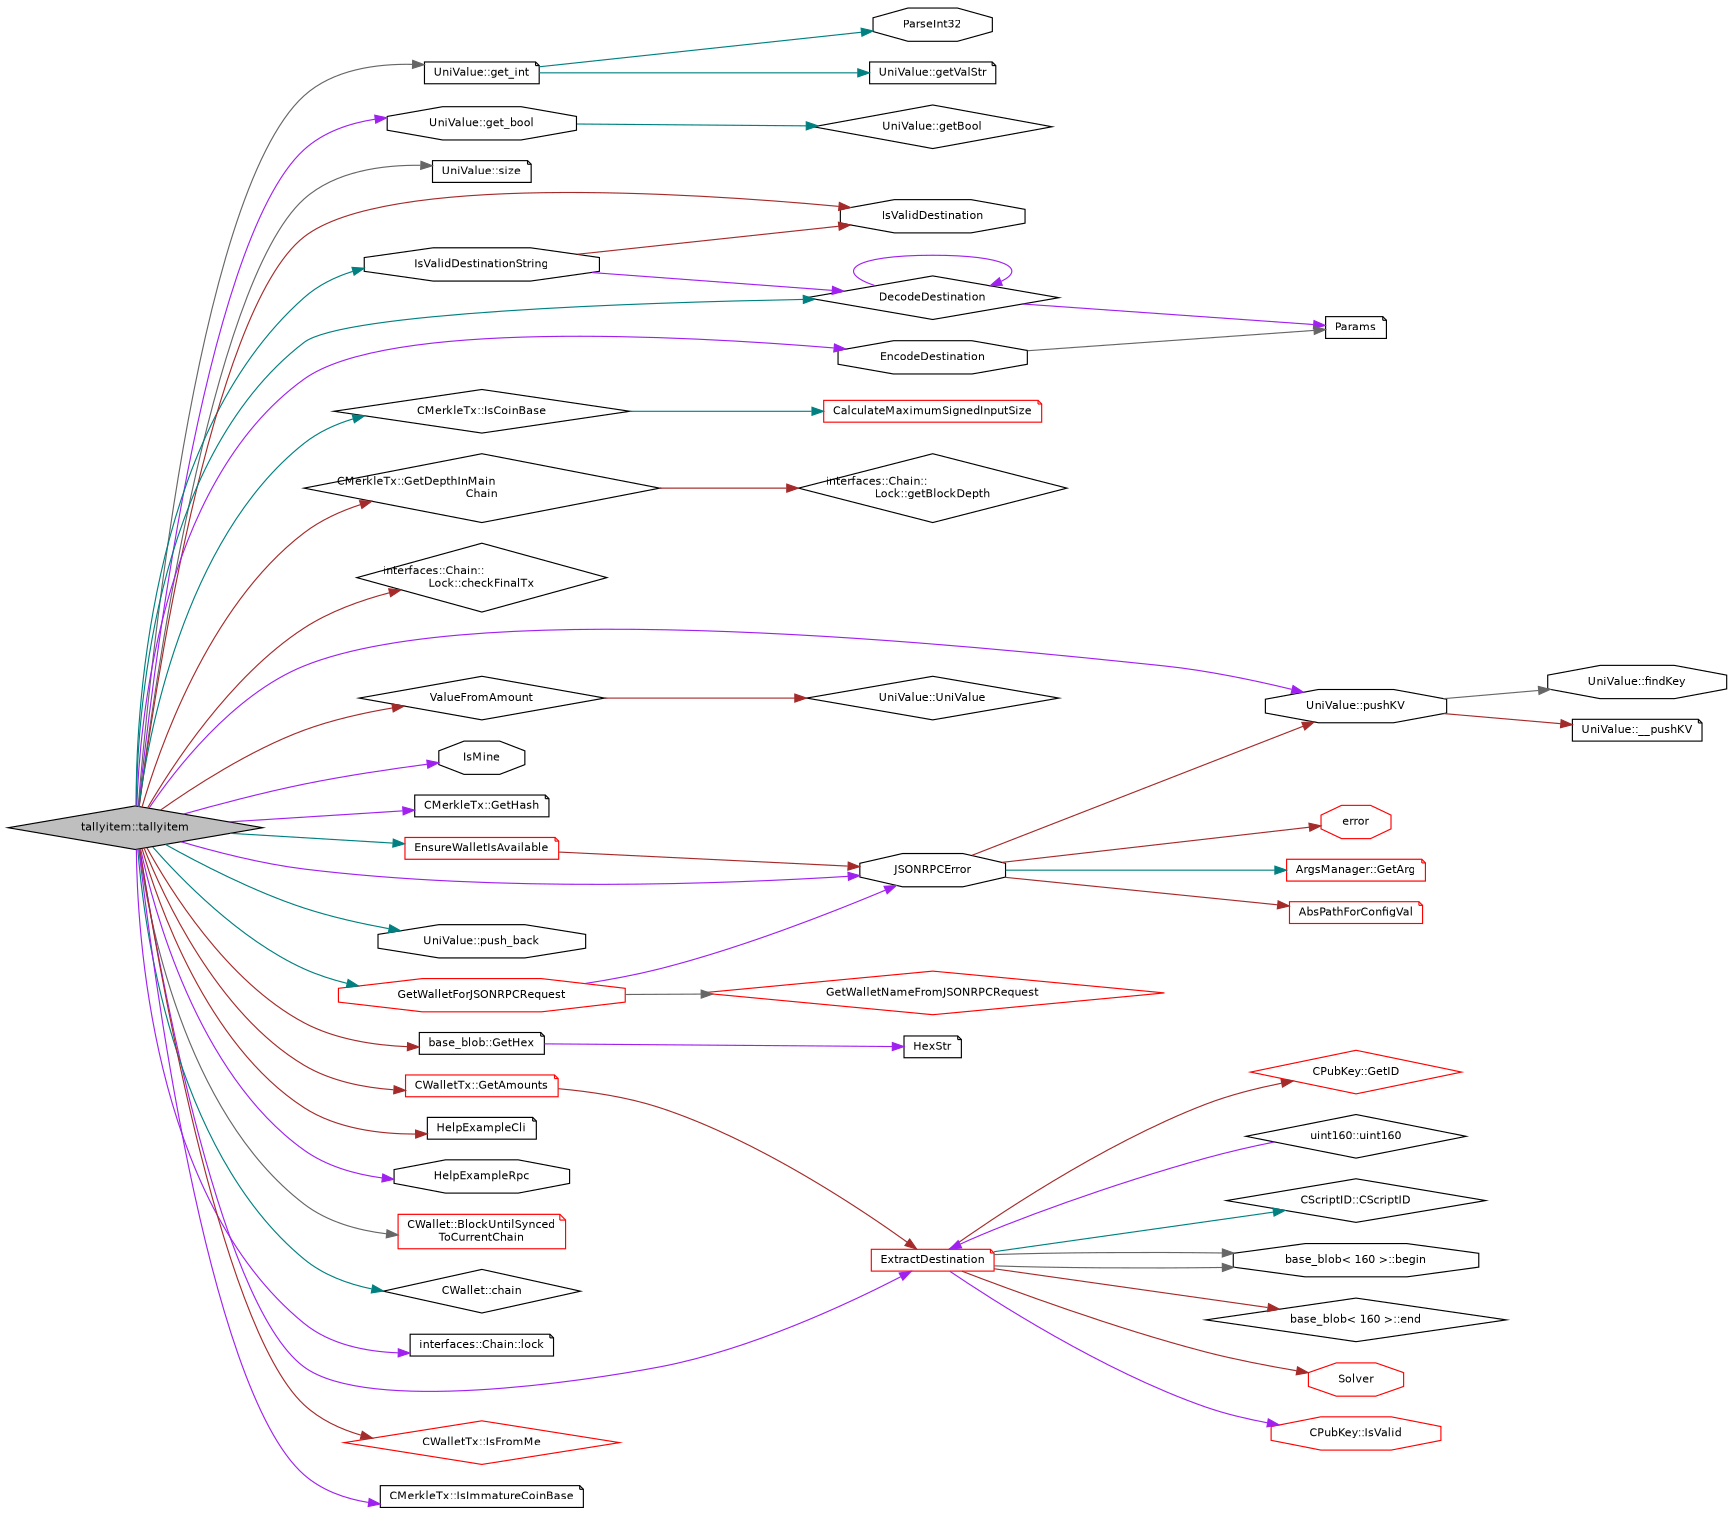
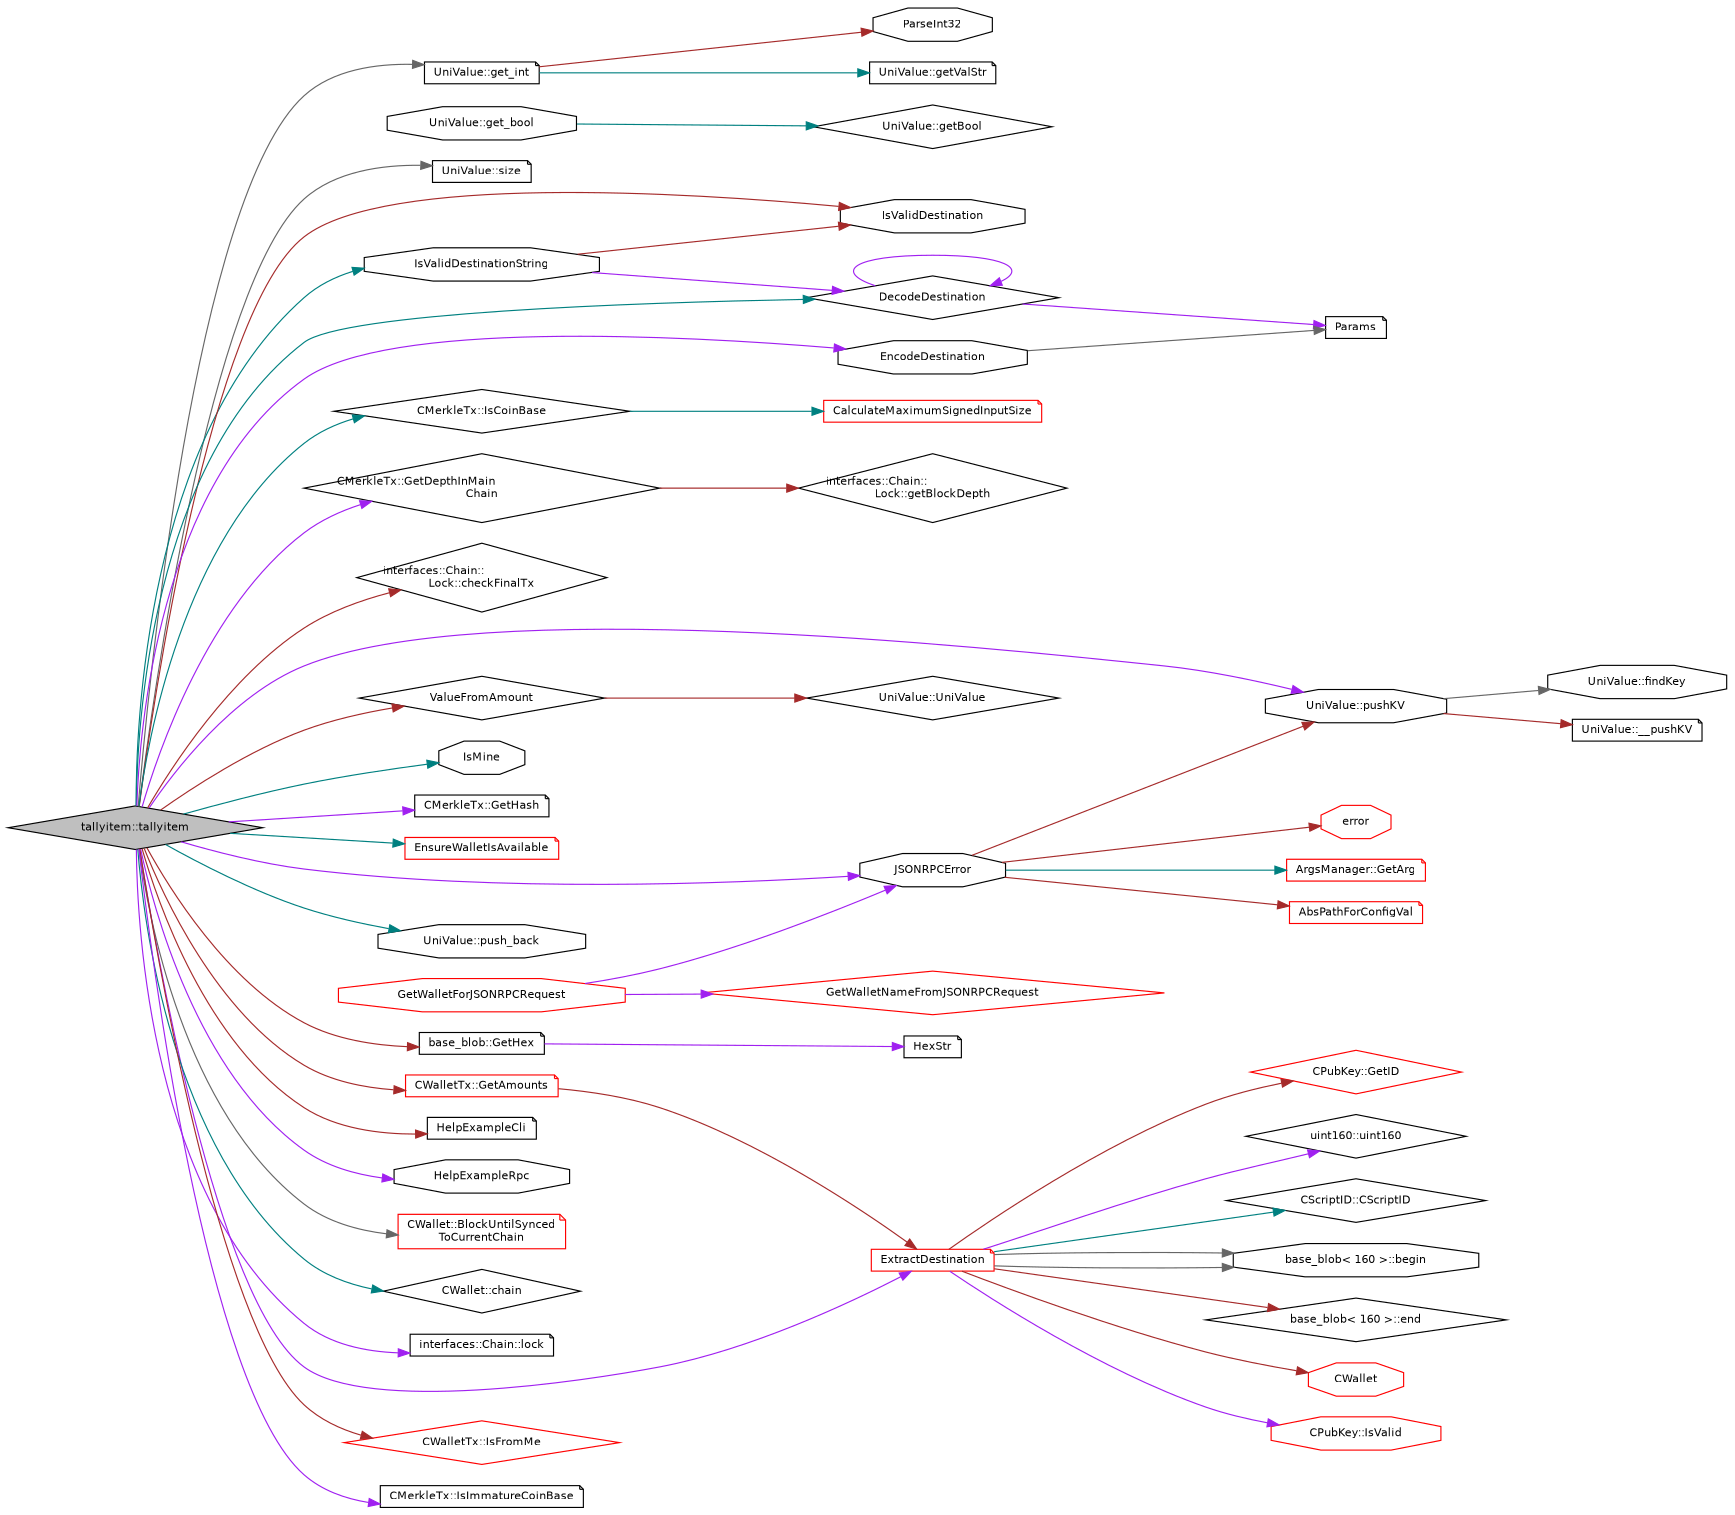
(700, 50) -> (700, 50)
(197, 430) -> none
(219, 630) -> (219, 630)
(304, 784) -> (304, 784)
(703, 859) -> none
(240, 930) -> none
(663, 994) -> (663, 994)
(1115, 1186) -> (1145, 1197)
(1356, 1380) -> (1356, 1380)
